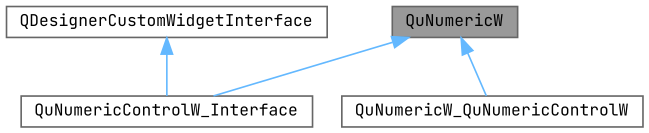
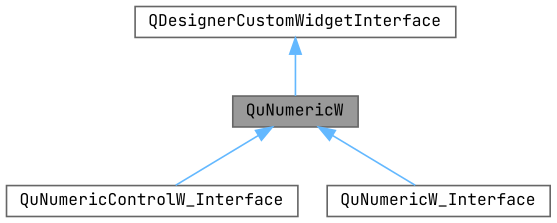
(167, 75) -> (295, 75)
(492, 112) -> (439, 201)
